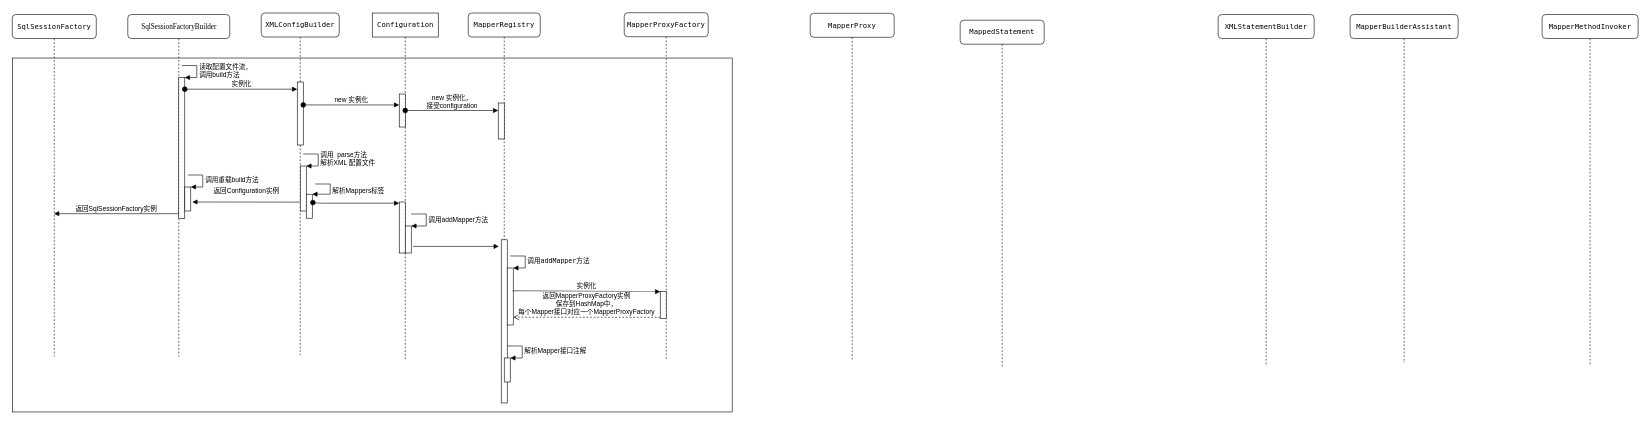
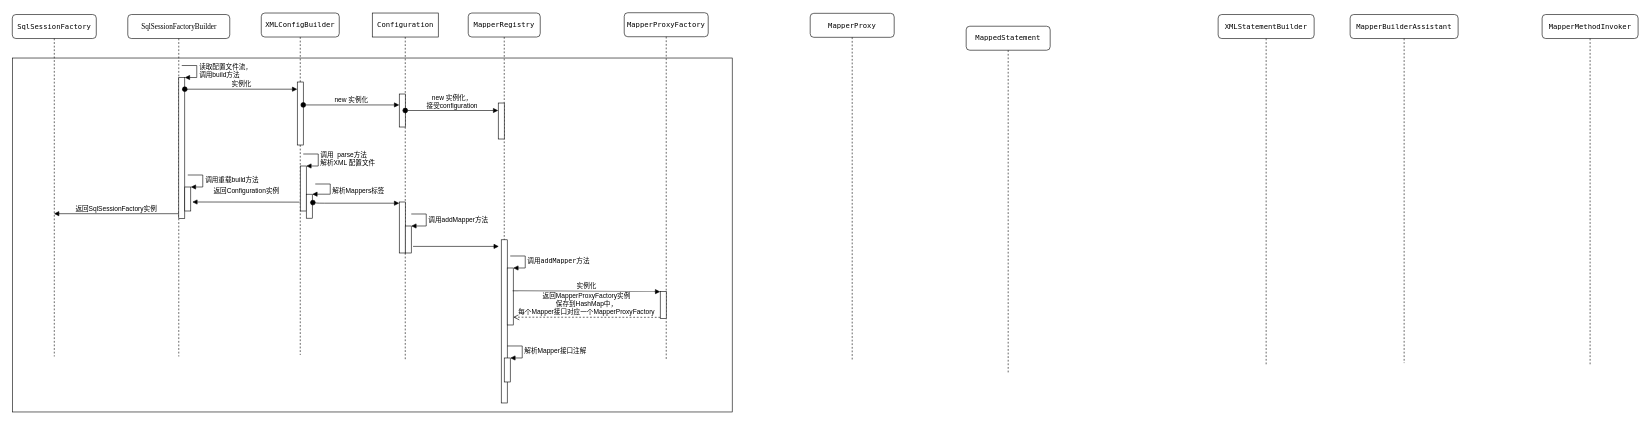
(1002, 194) -> (1008, 200)
